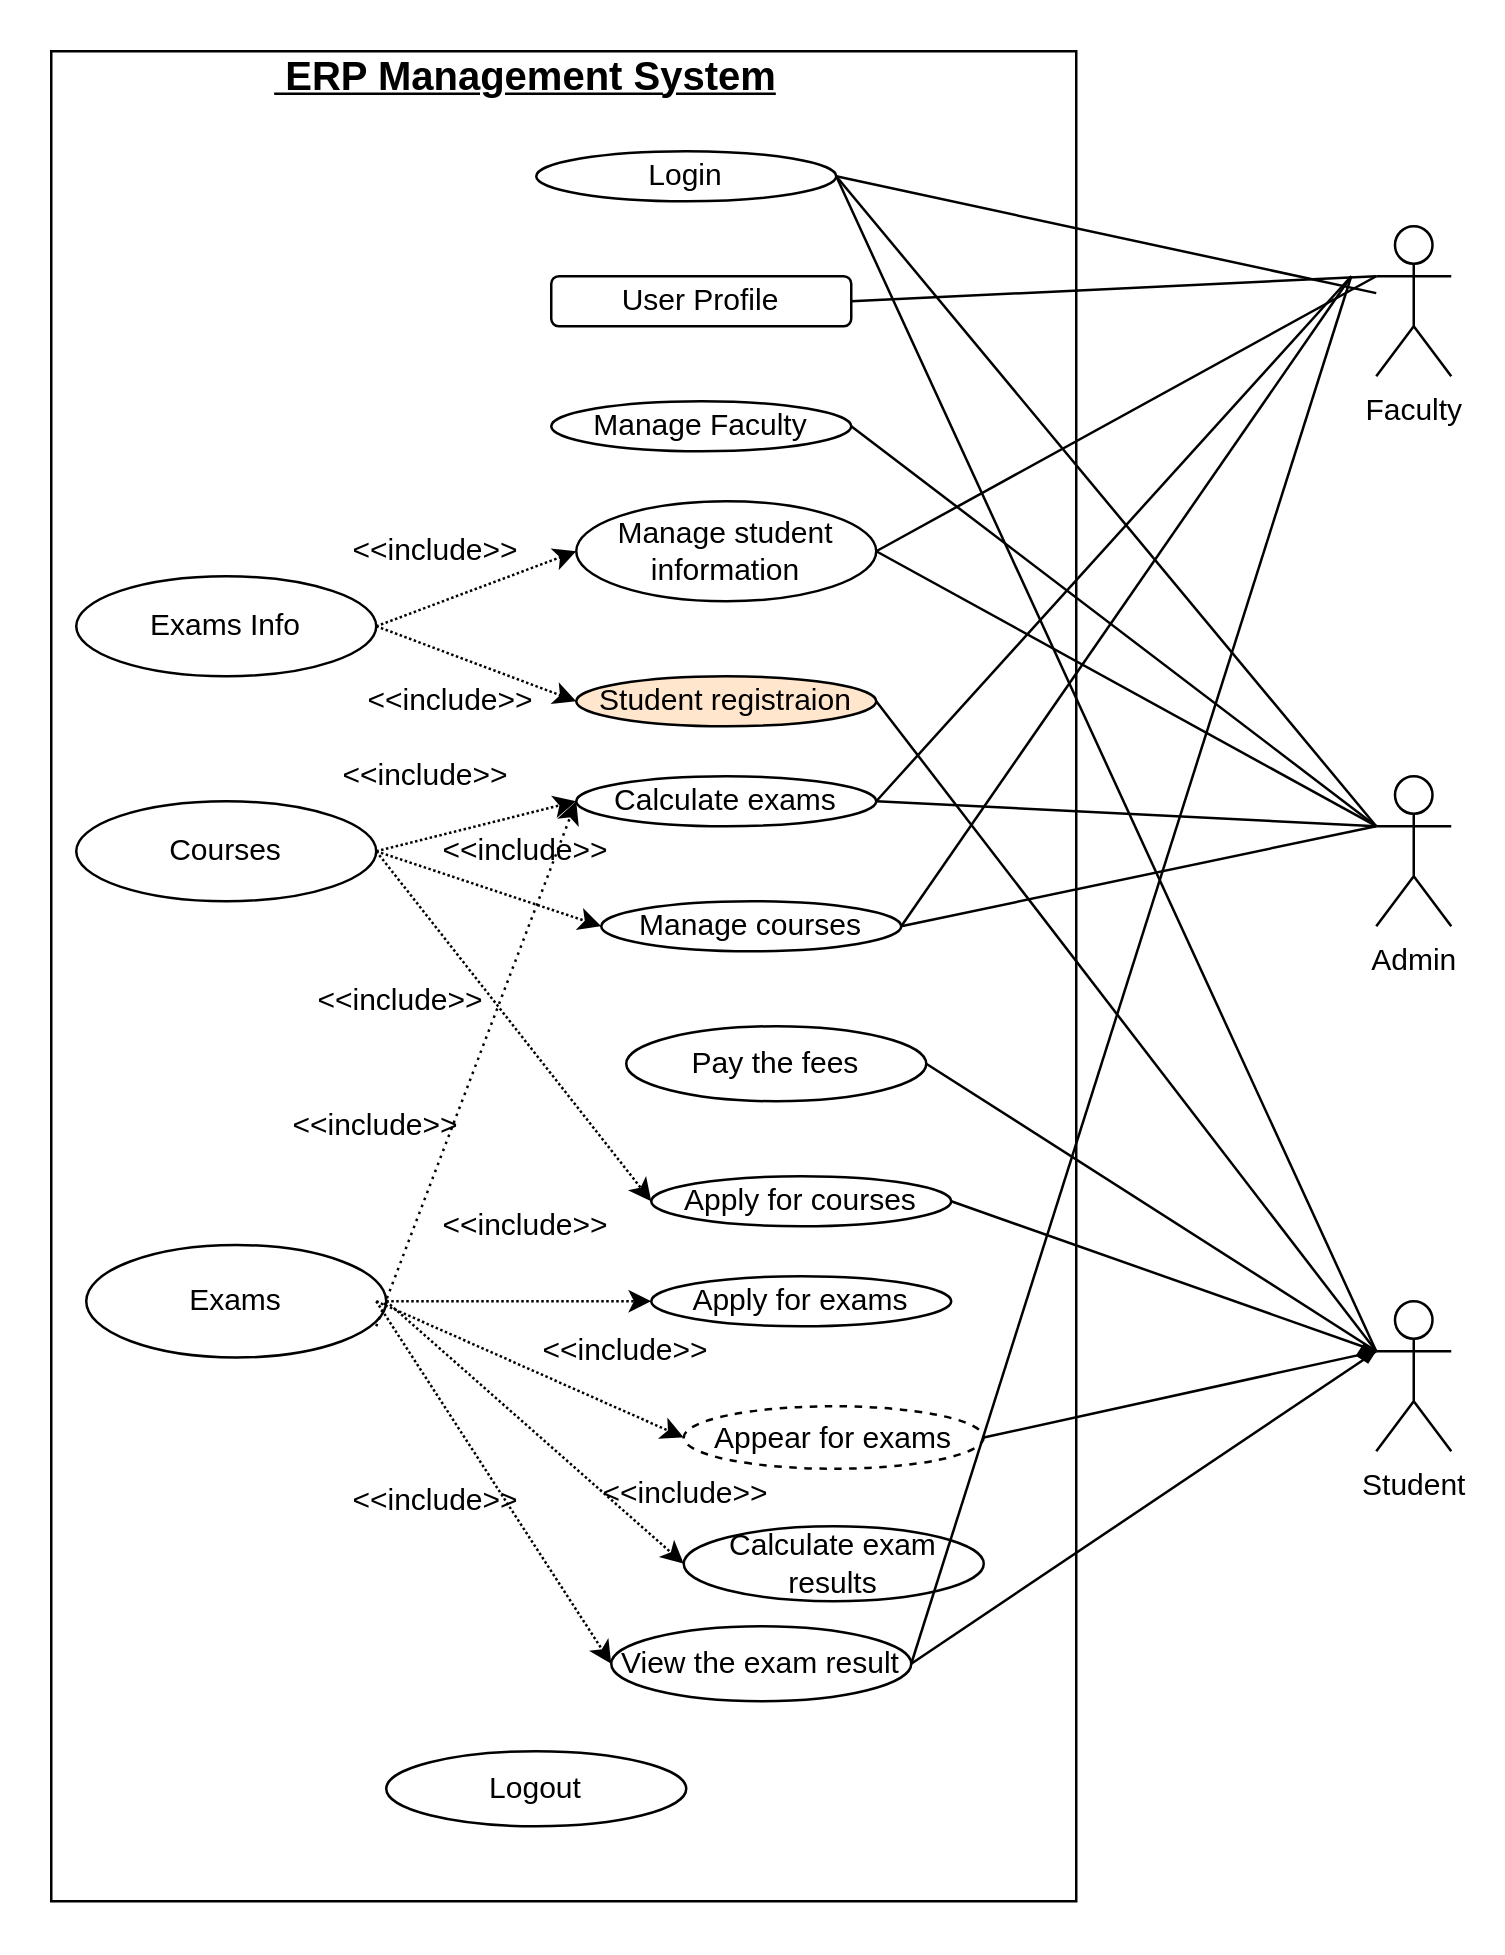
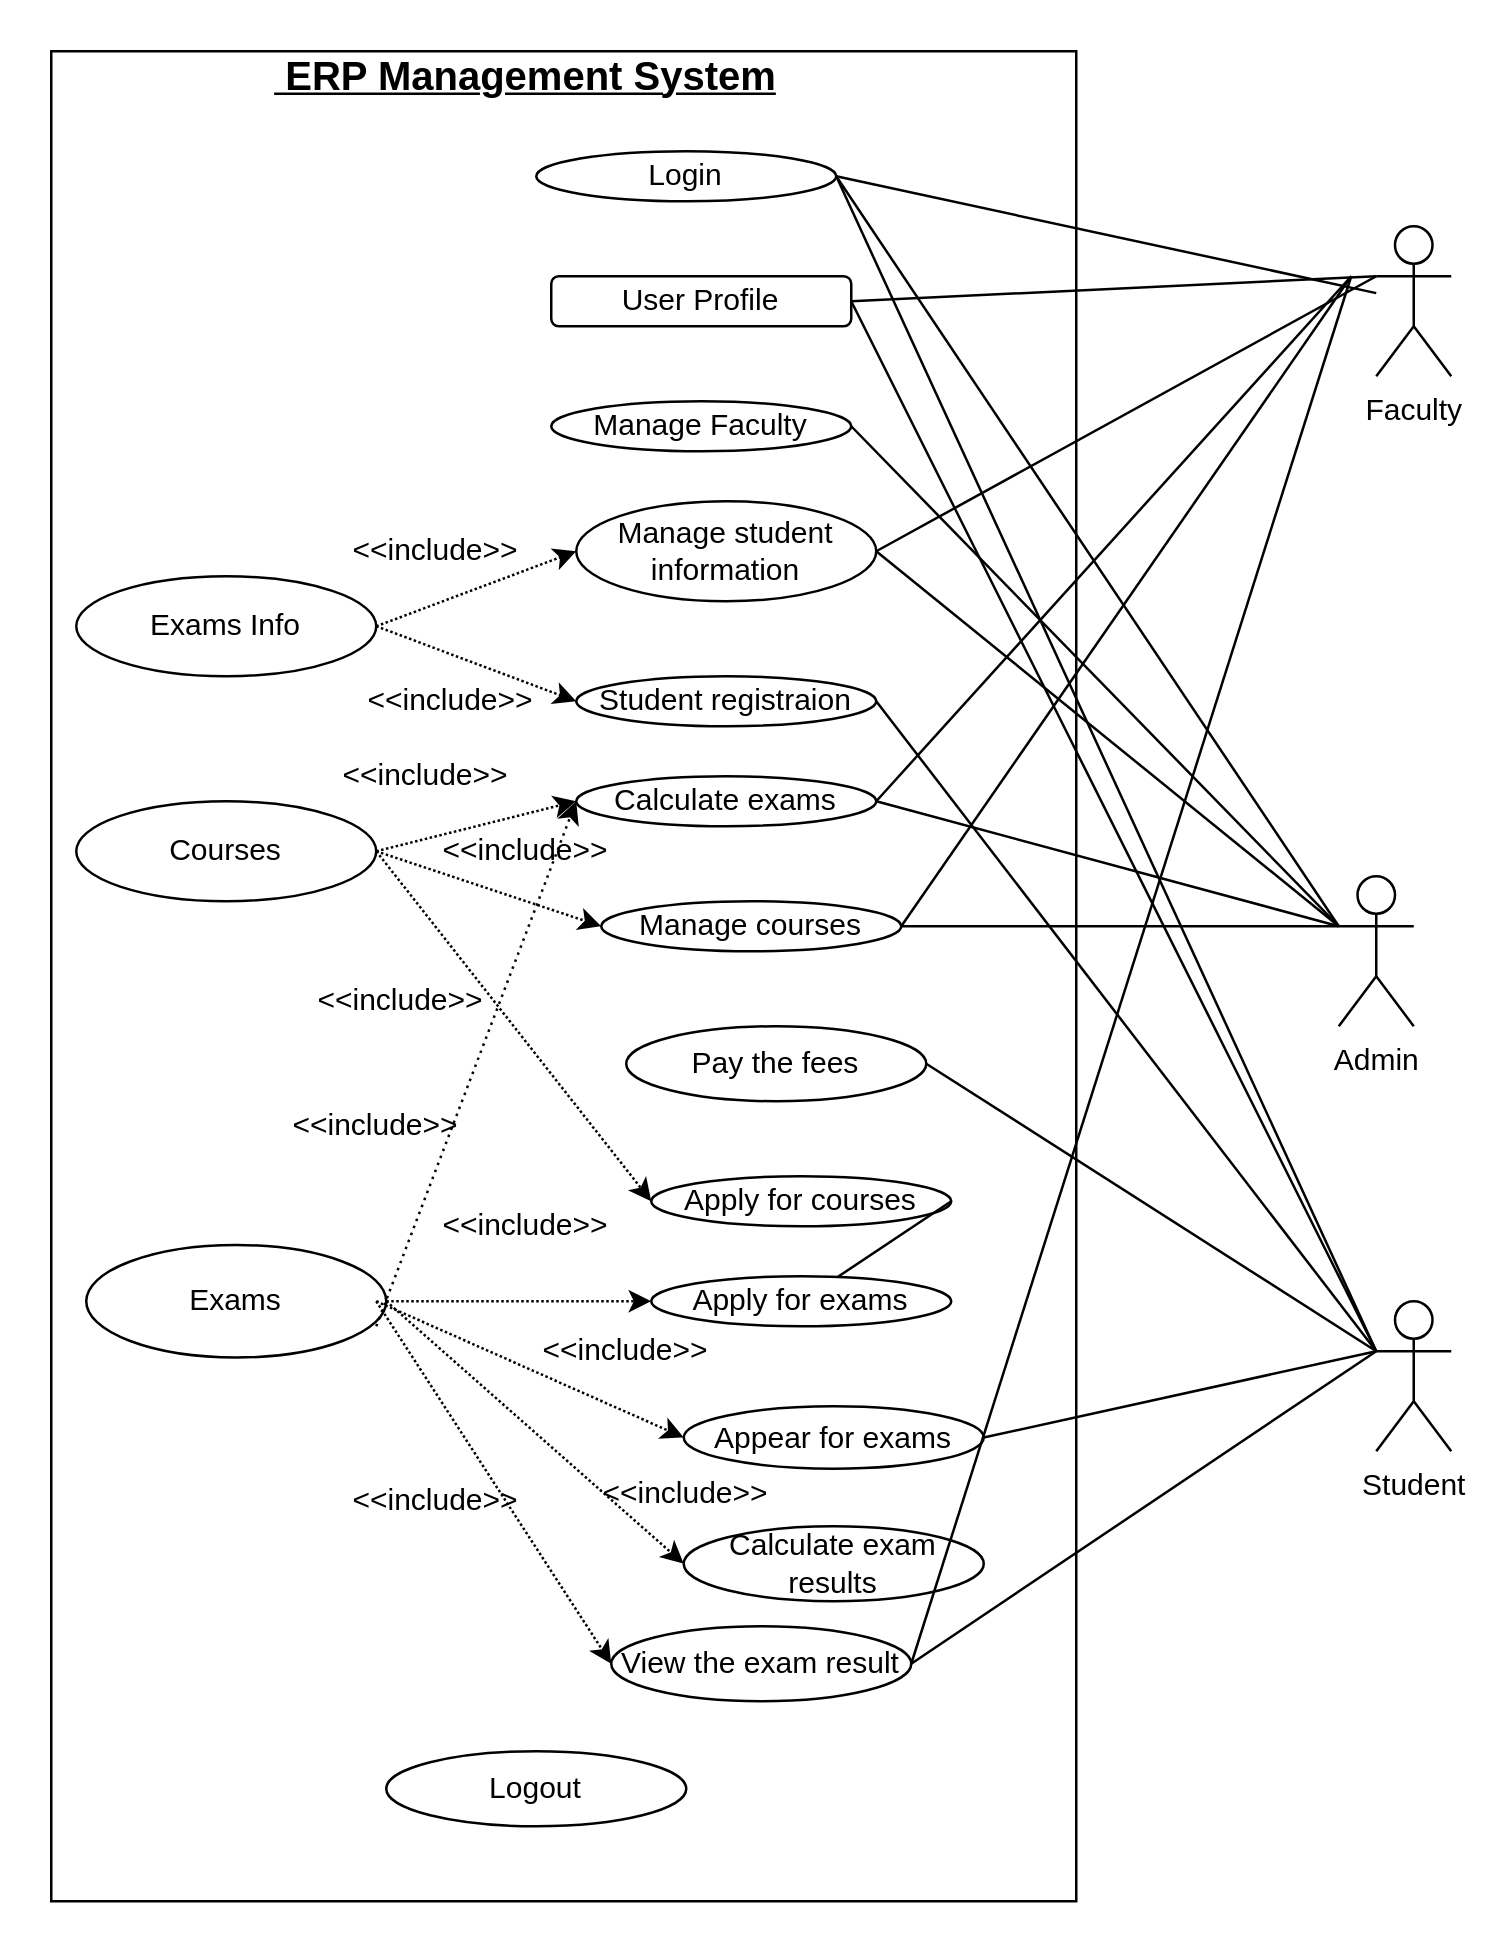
(726, 701) -> (726, 701)
(1414, 851) -> (1376, 951)
none -> (1245, 1088)
(1206, 1291) -> (894, 1239)
(1356, 1356) -> (1362, 1354)
(834, 1438) -> (834, 1438)
